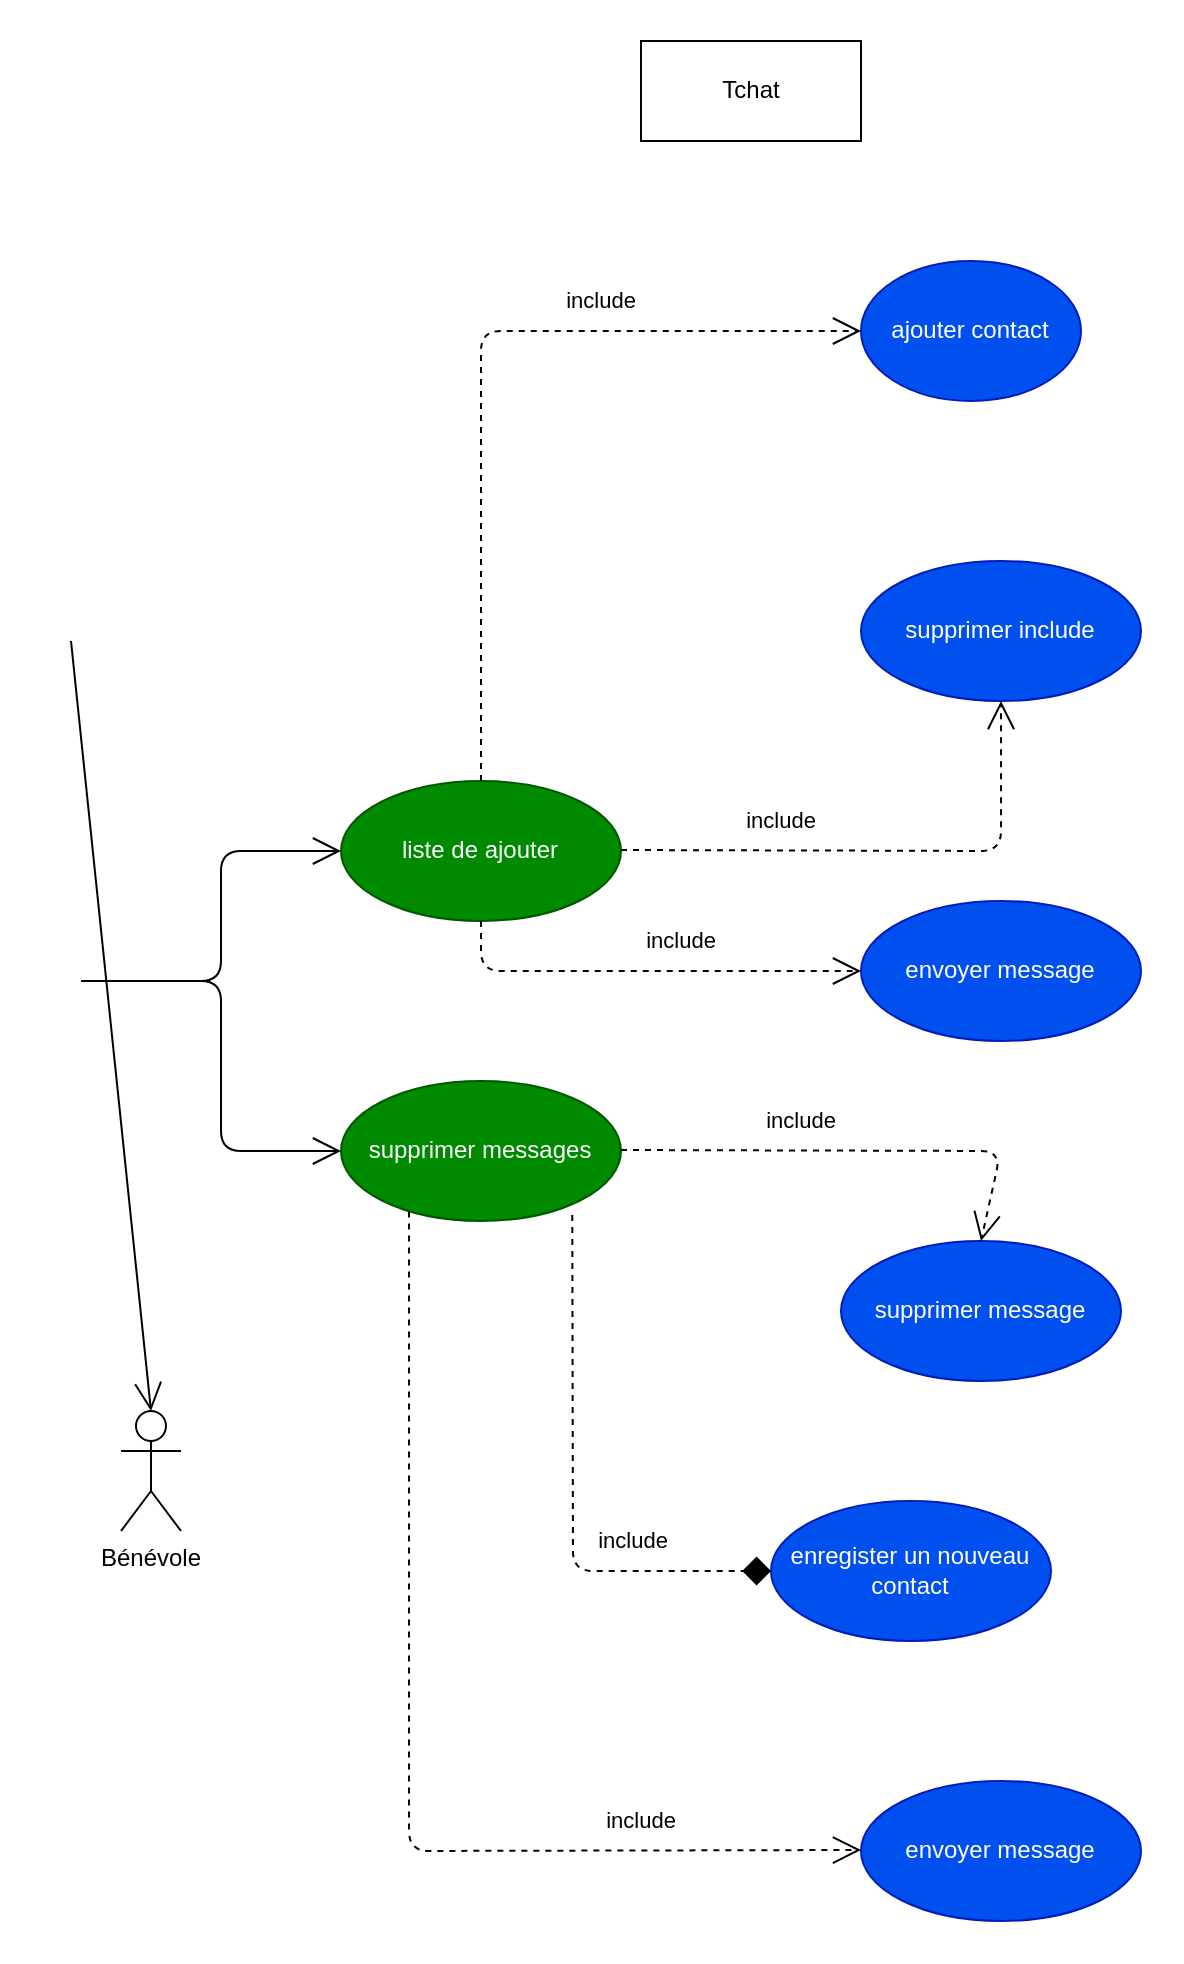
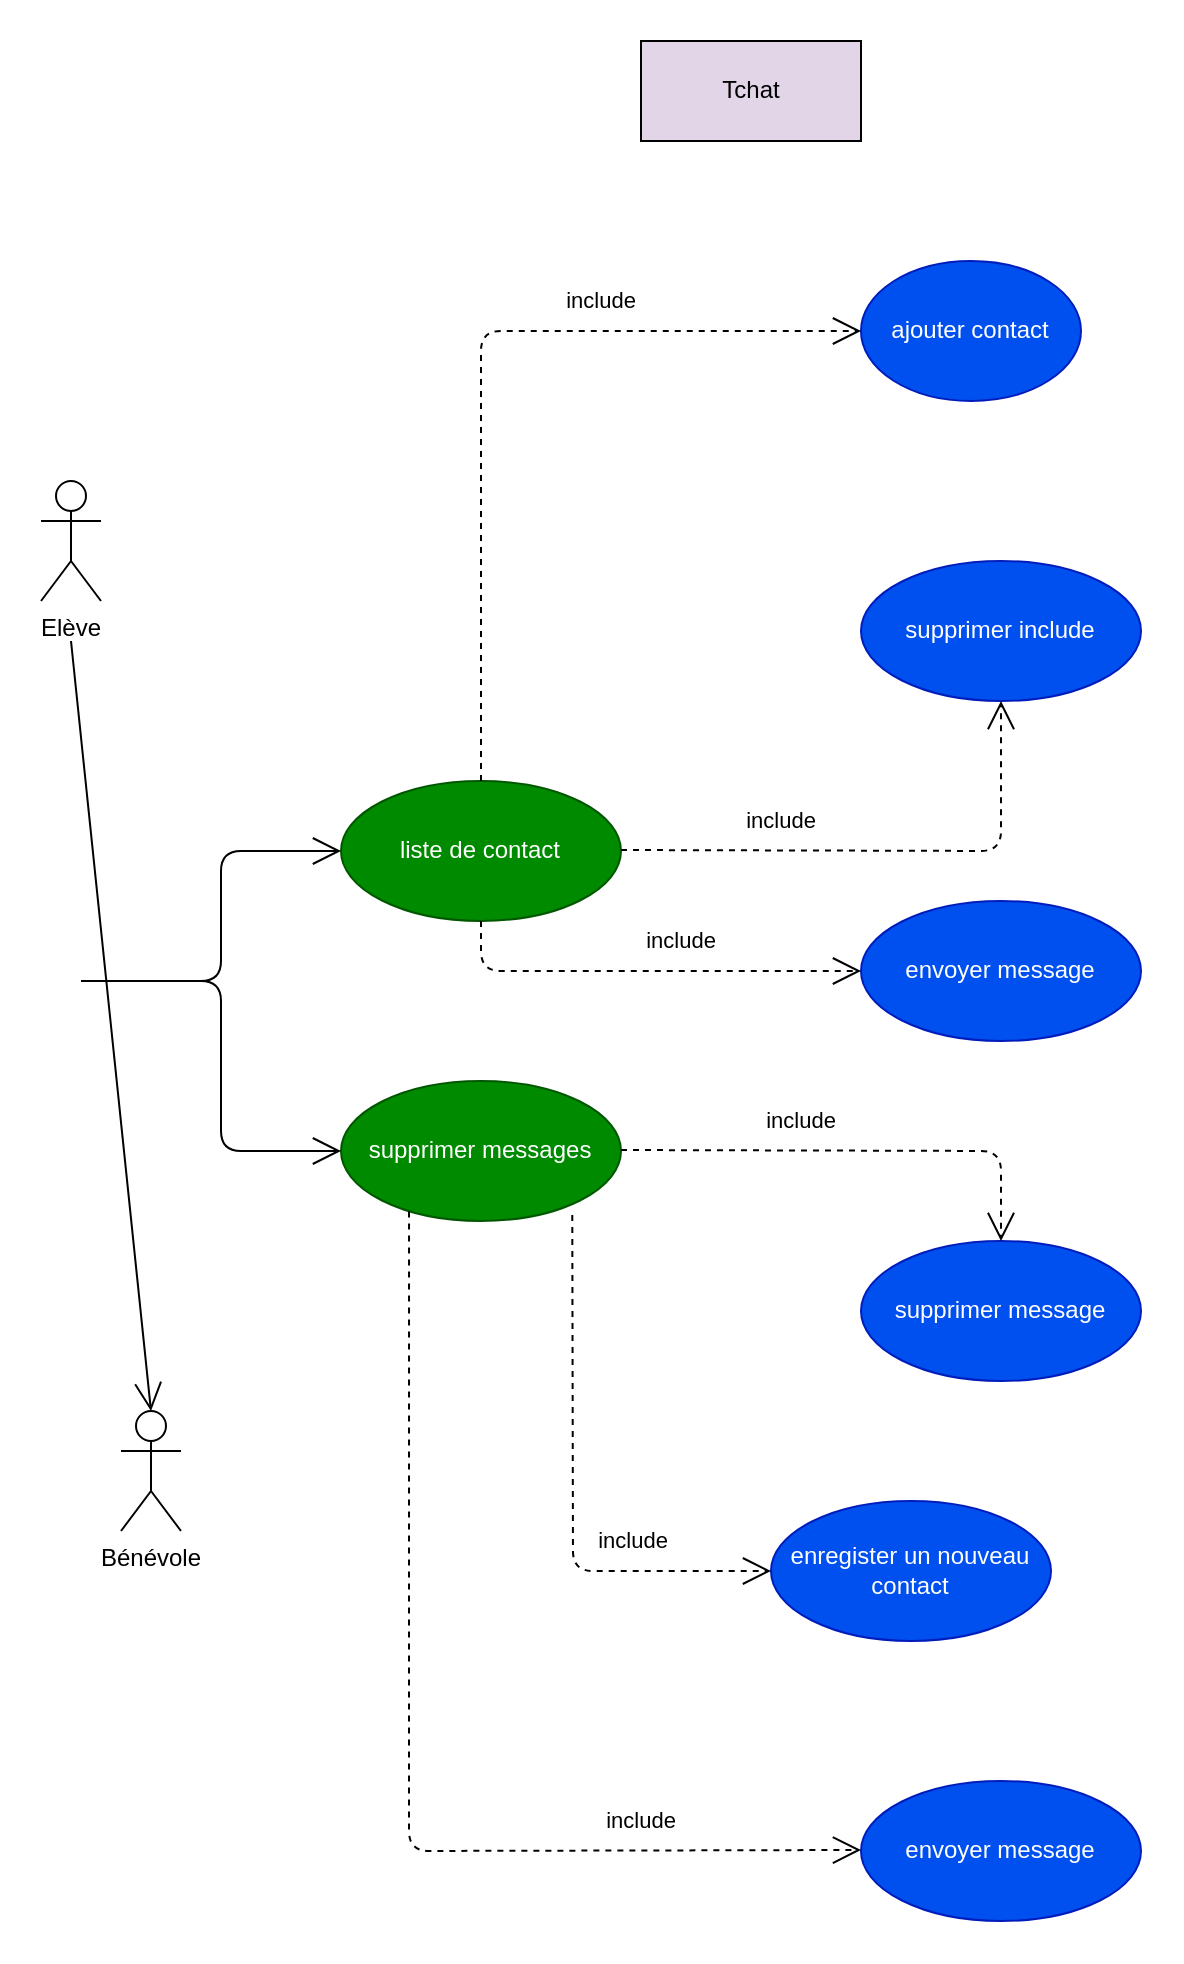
(751, 91) -> (751, 91)
none -> (71, 541)
(481, 851) -> (481, 851)
(981, 1311) -> (1001, 1311)
(743, 1571) -> (754, 1571)
